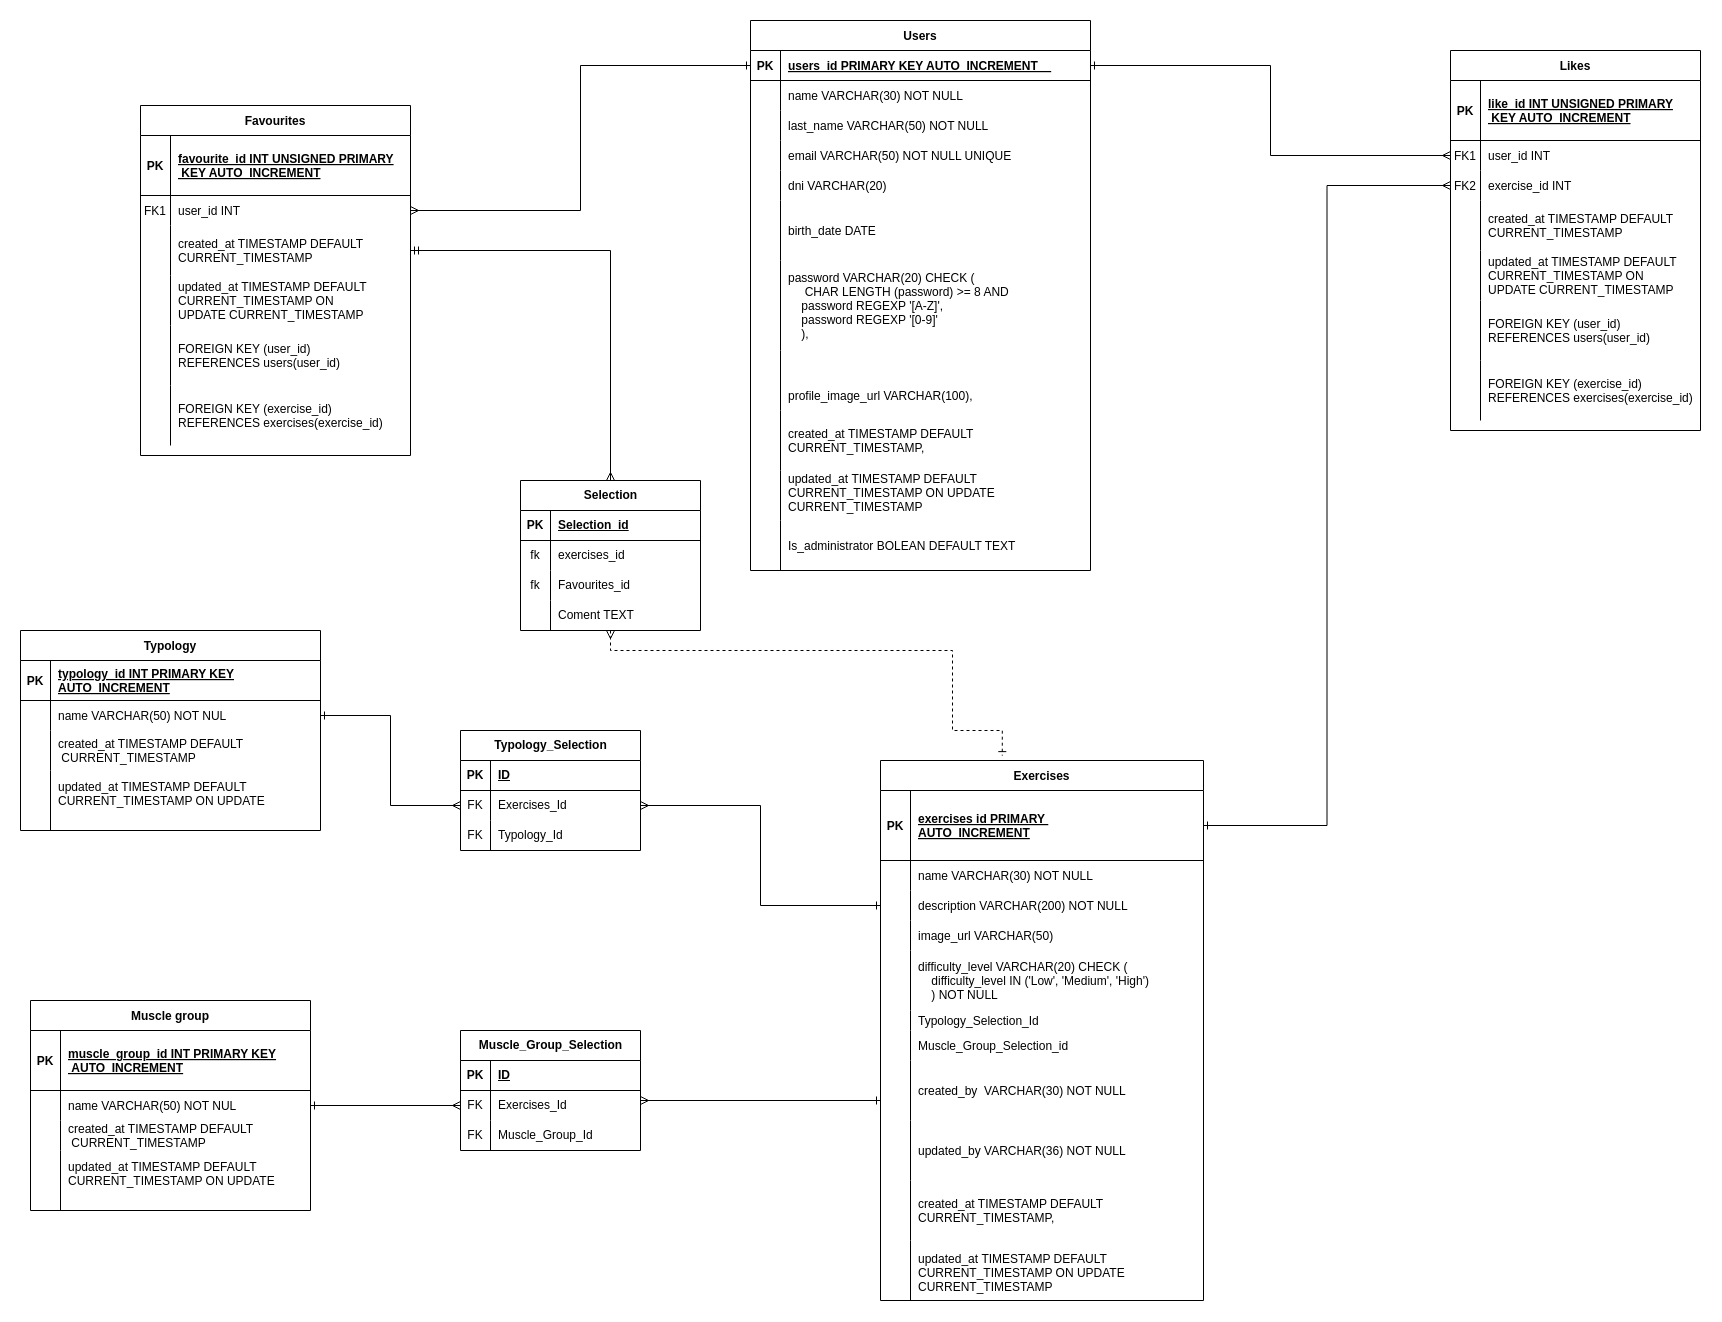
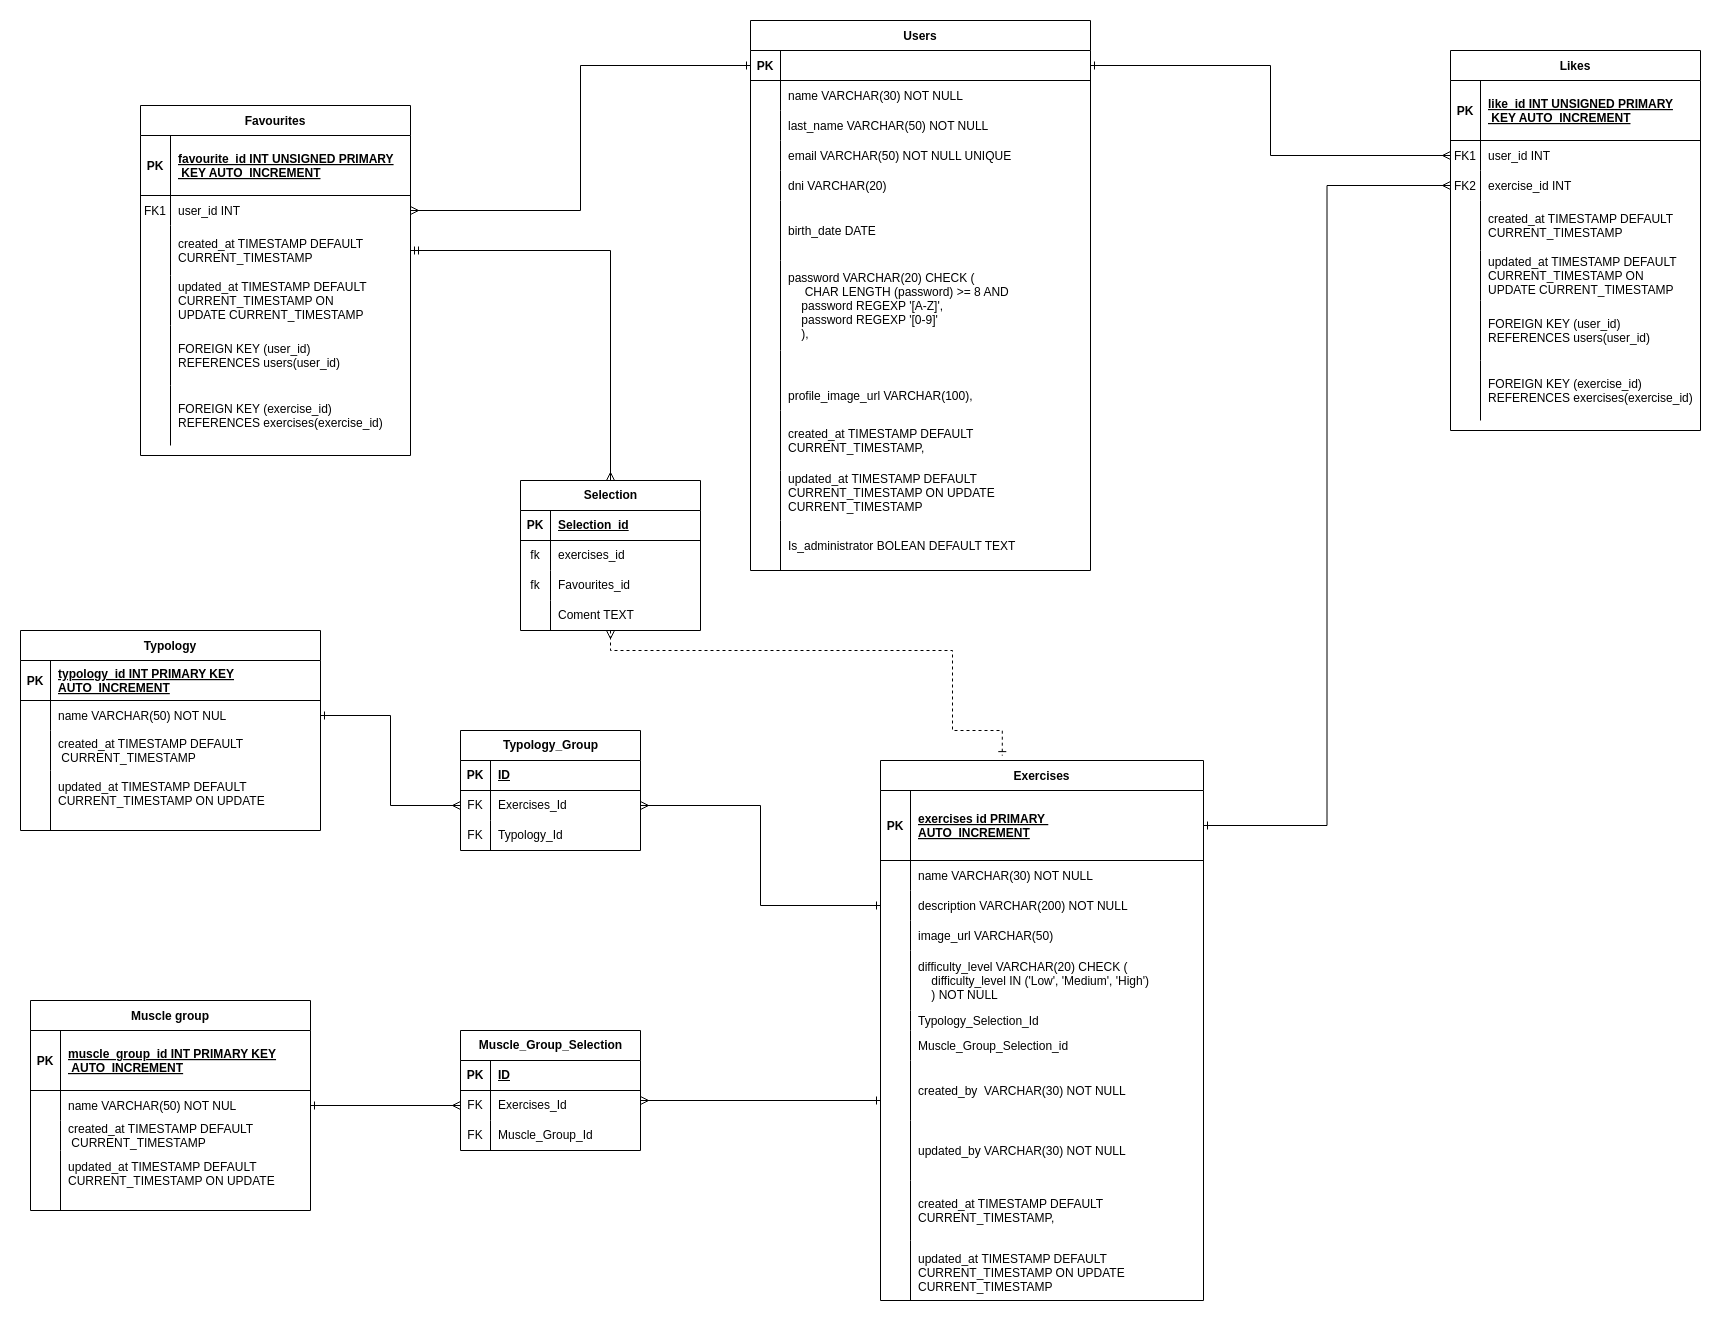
(936, 66) -> none
(551, 746) -> (551, 746)
(1017, 1151) -> (1017, 1151)
